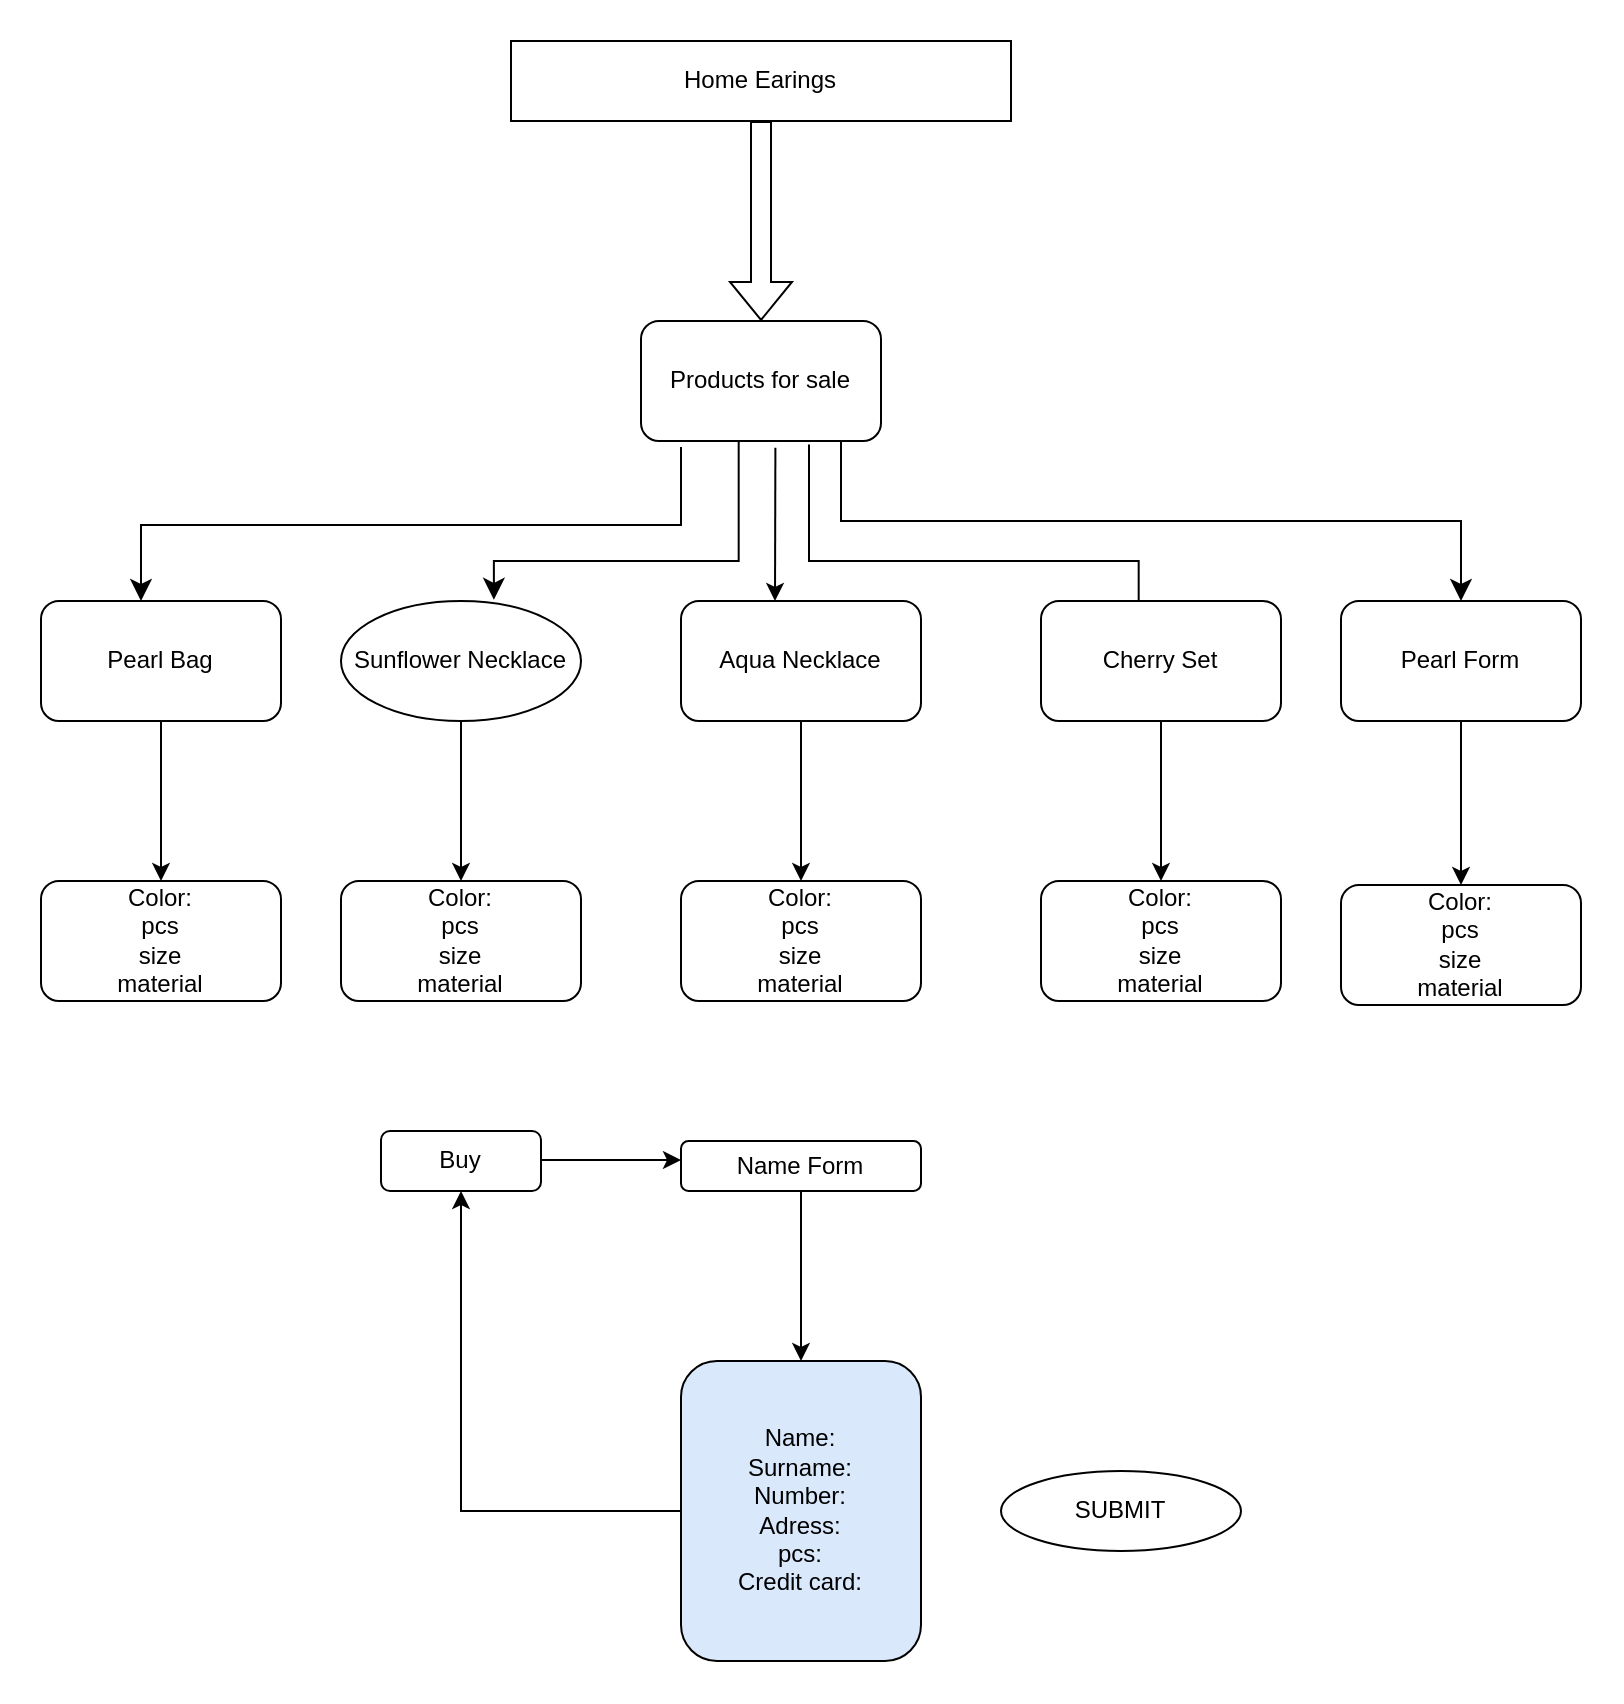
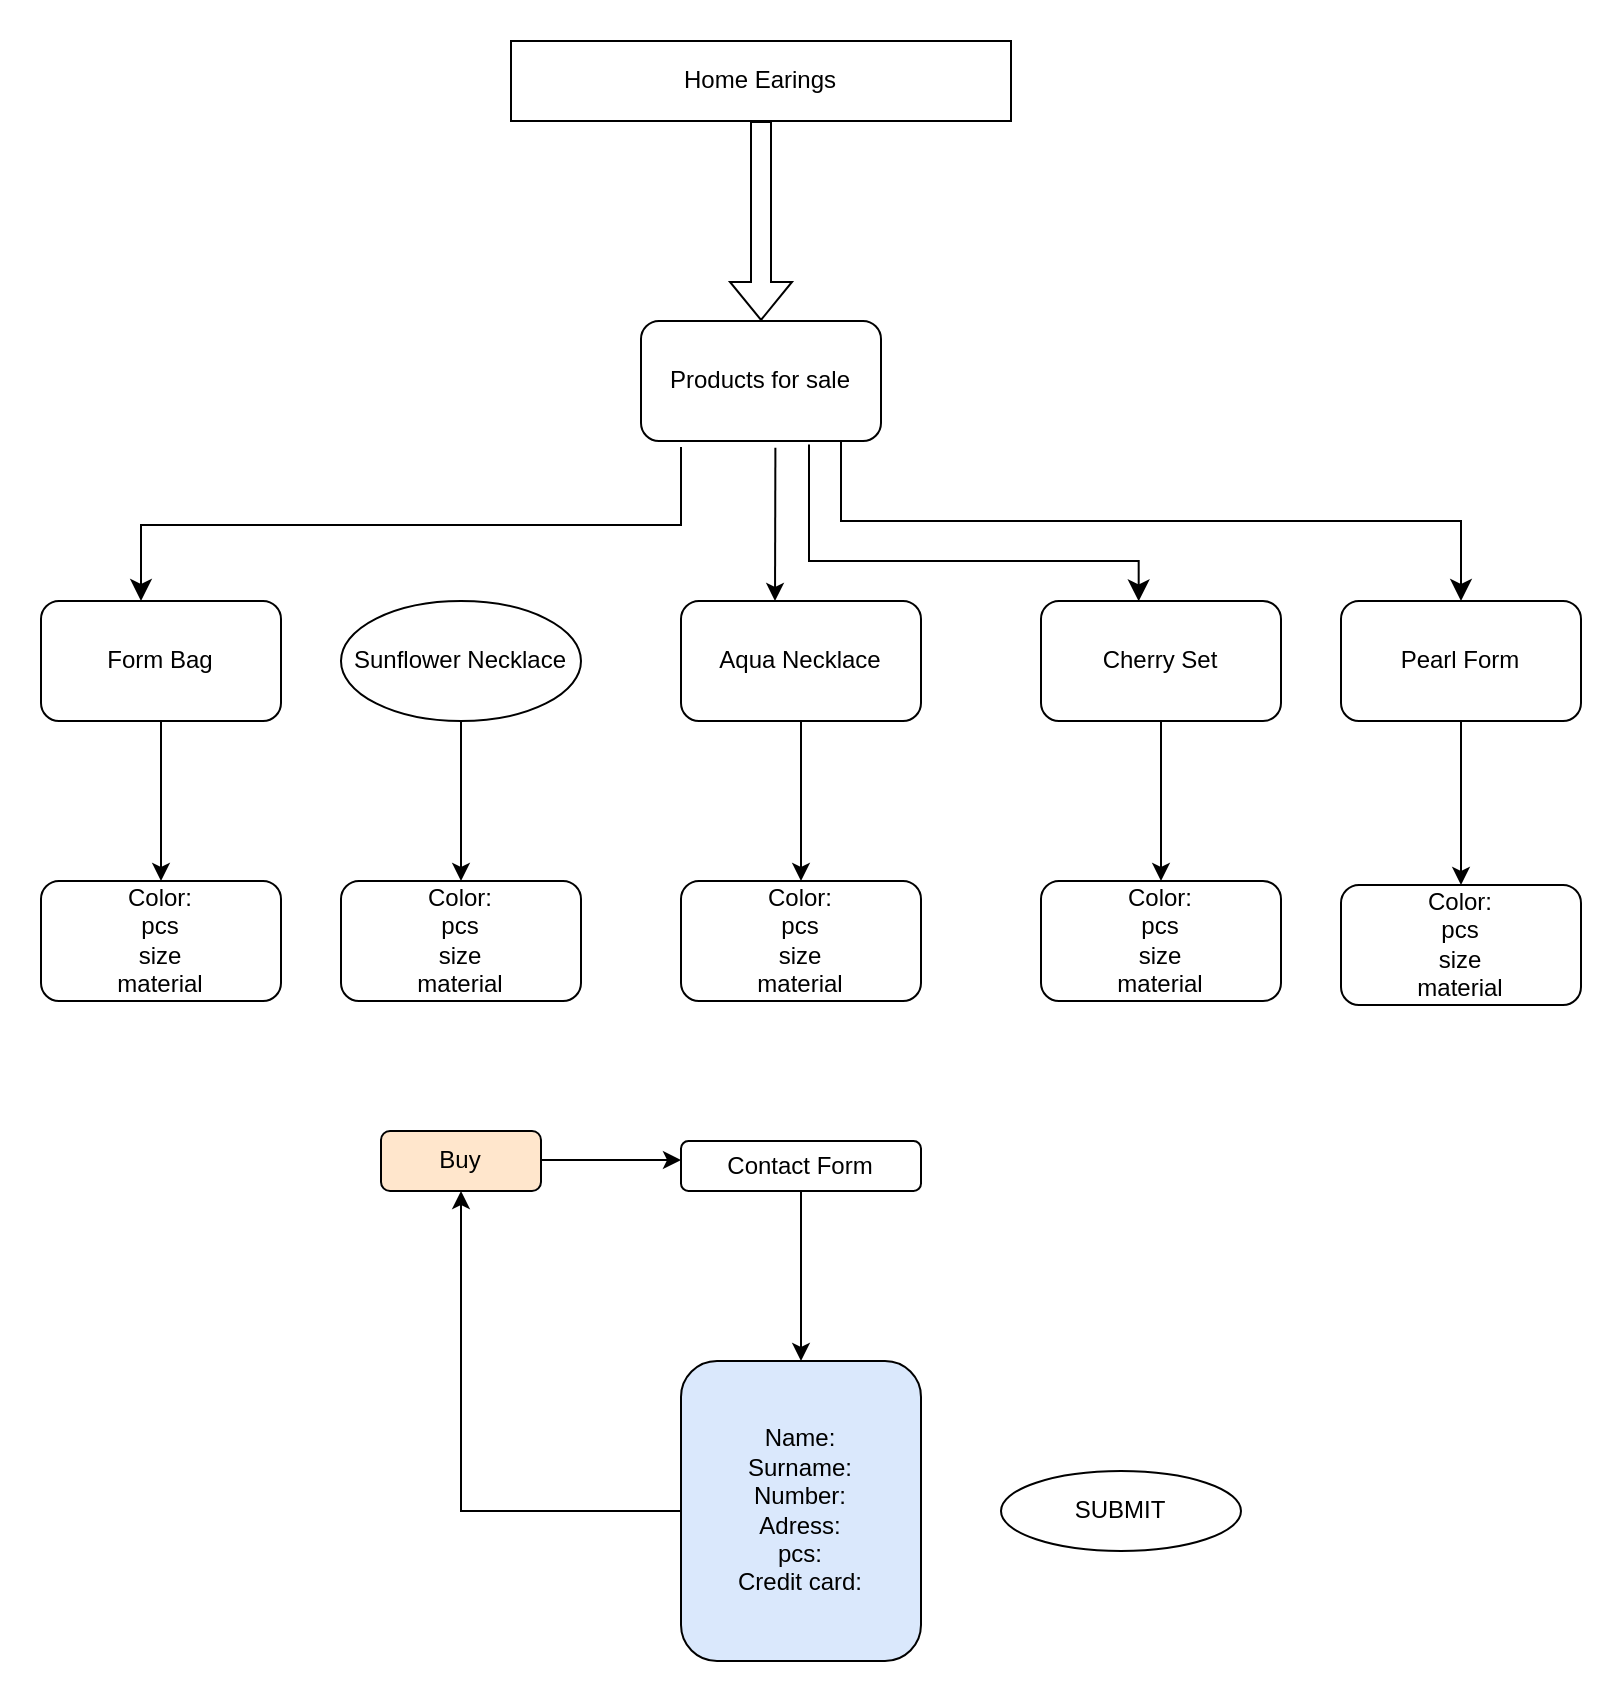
(664, 561) -> none
(1139, 590) -> (1139, 584)
(161, 661) -> (161, 661)
(461, 1161) -> (461, 1161)
(801, 1167) -> (801, 1167)
